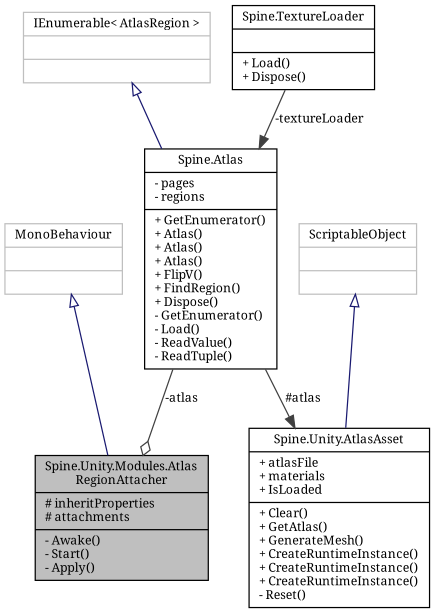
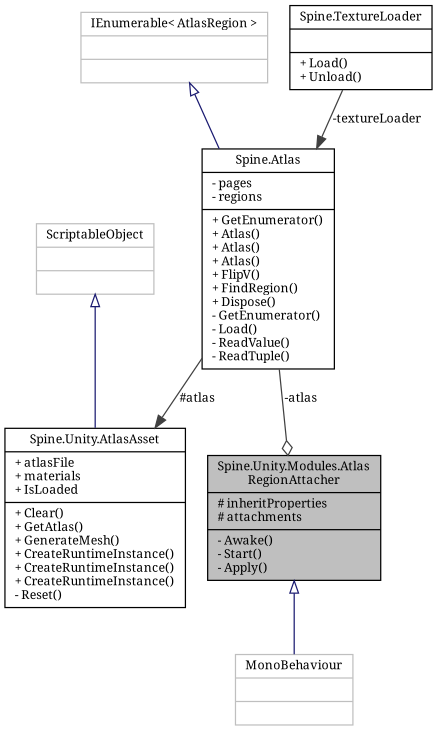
(274, 77) -> (331, 77)
(91, 381) -> (294, 624)
